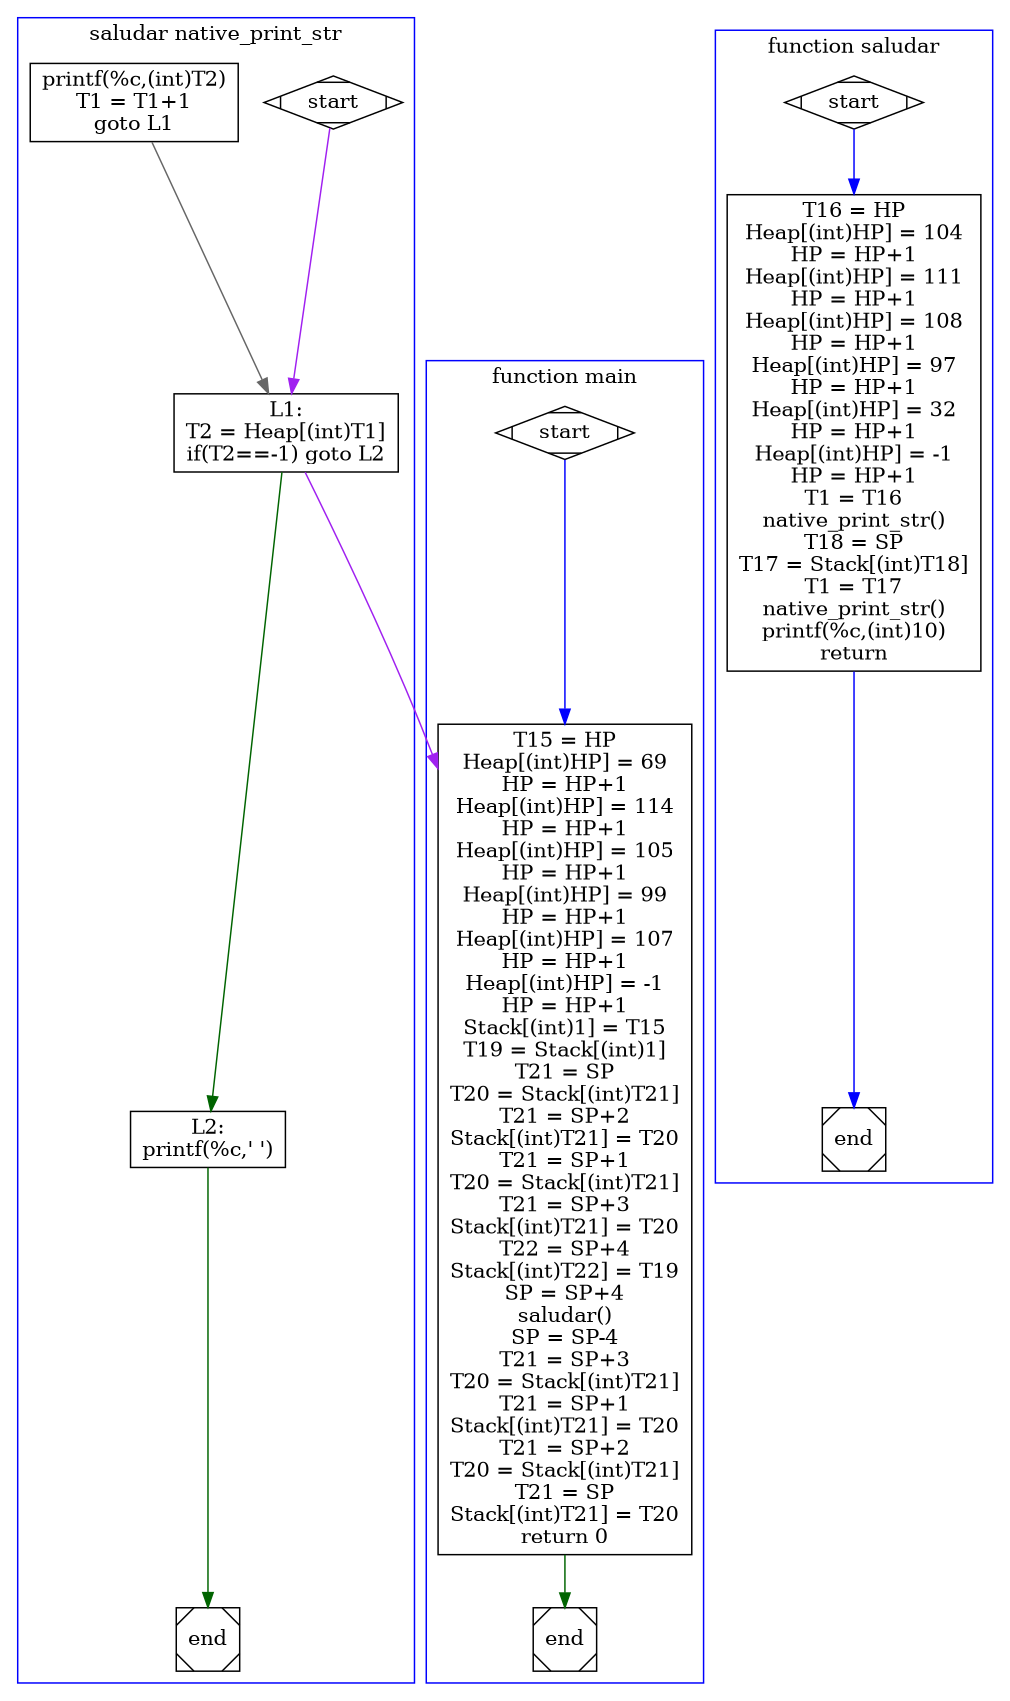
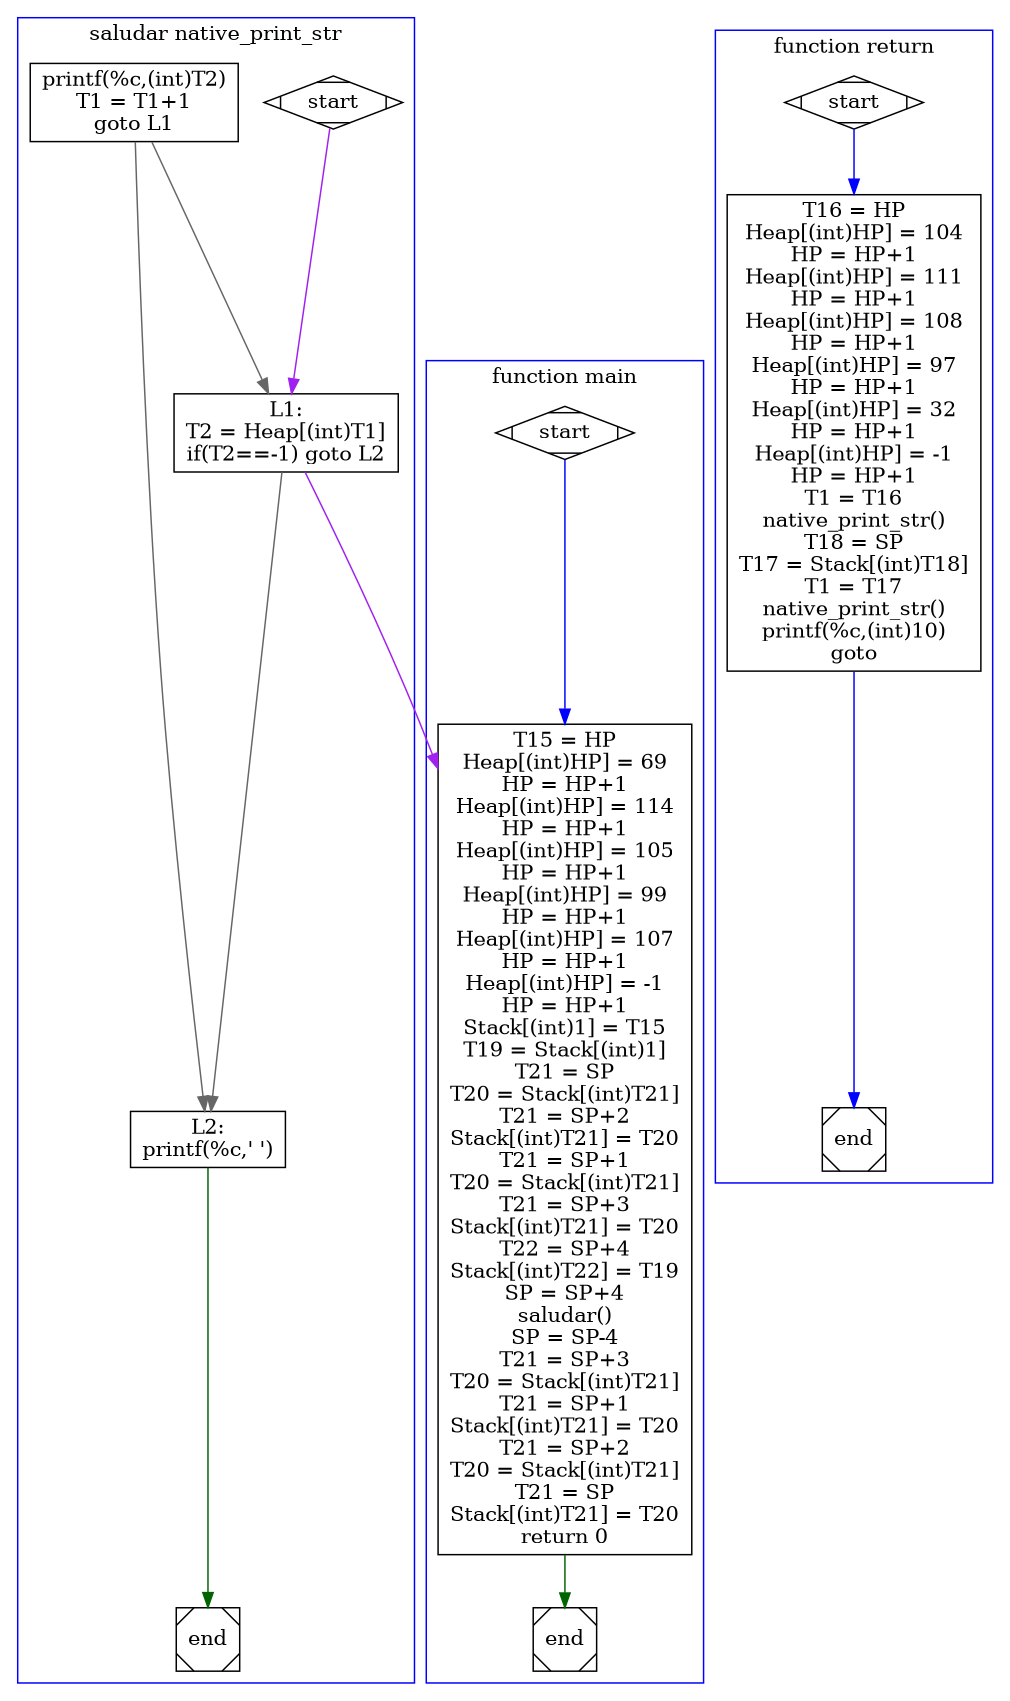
(854, 47) -> (854, 47)
none -> (157, 620)
(854, 653) -> (854, 653)
(247, 784) -> (247, 784)
